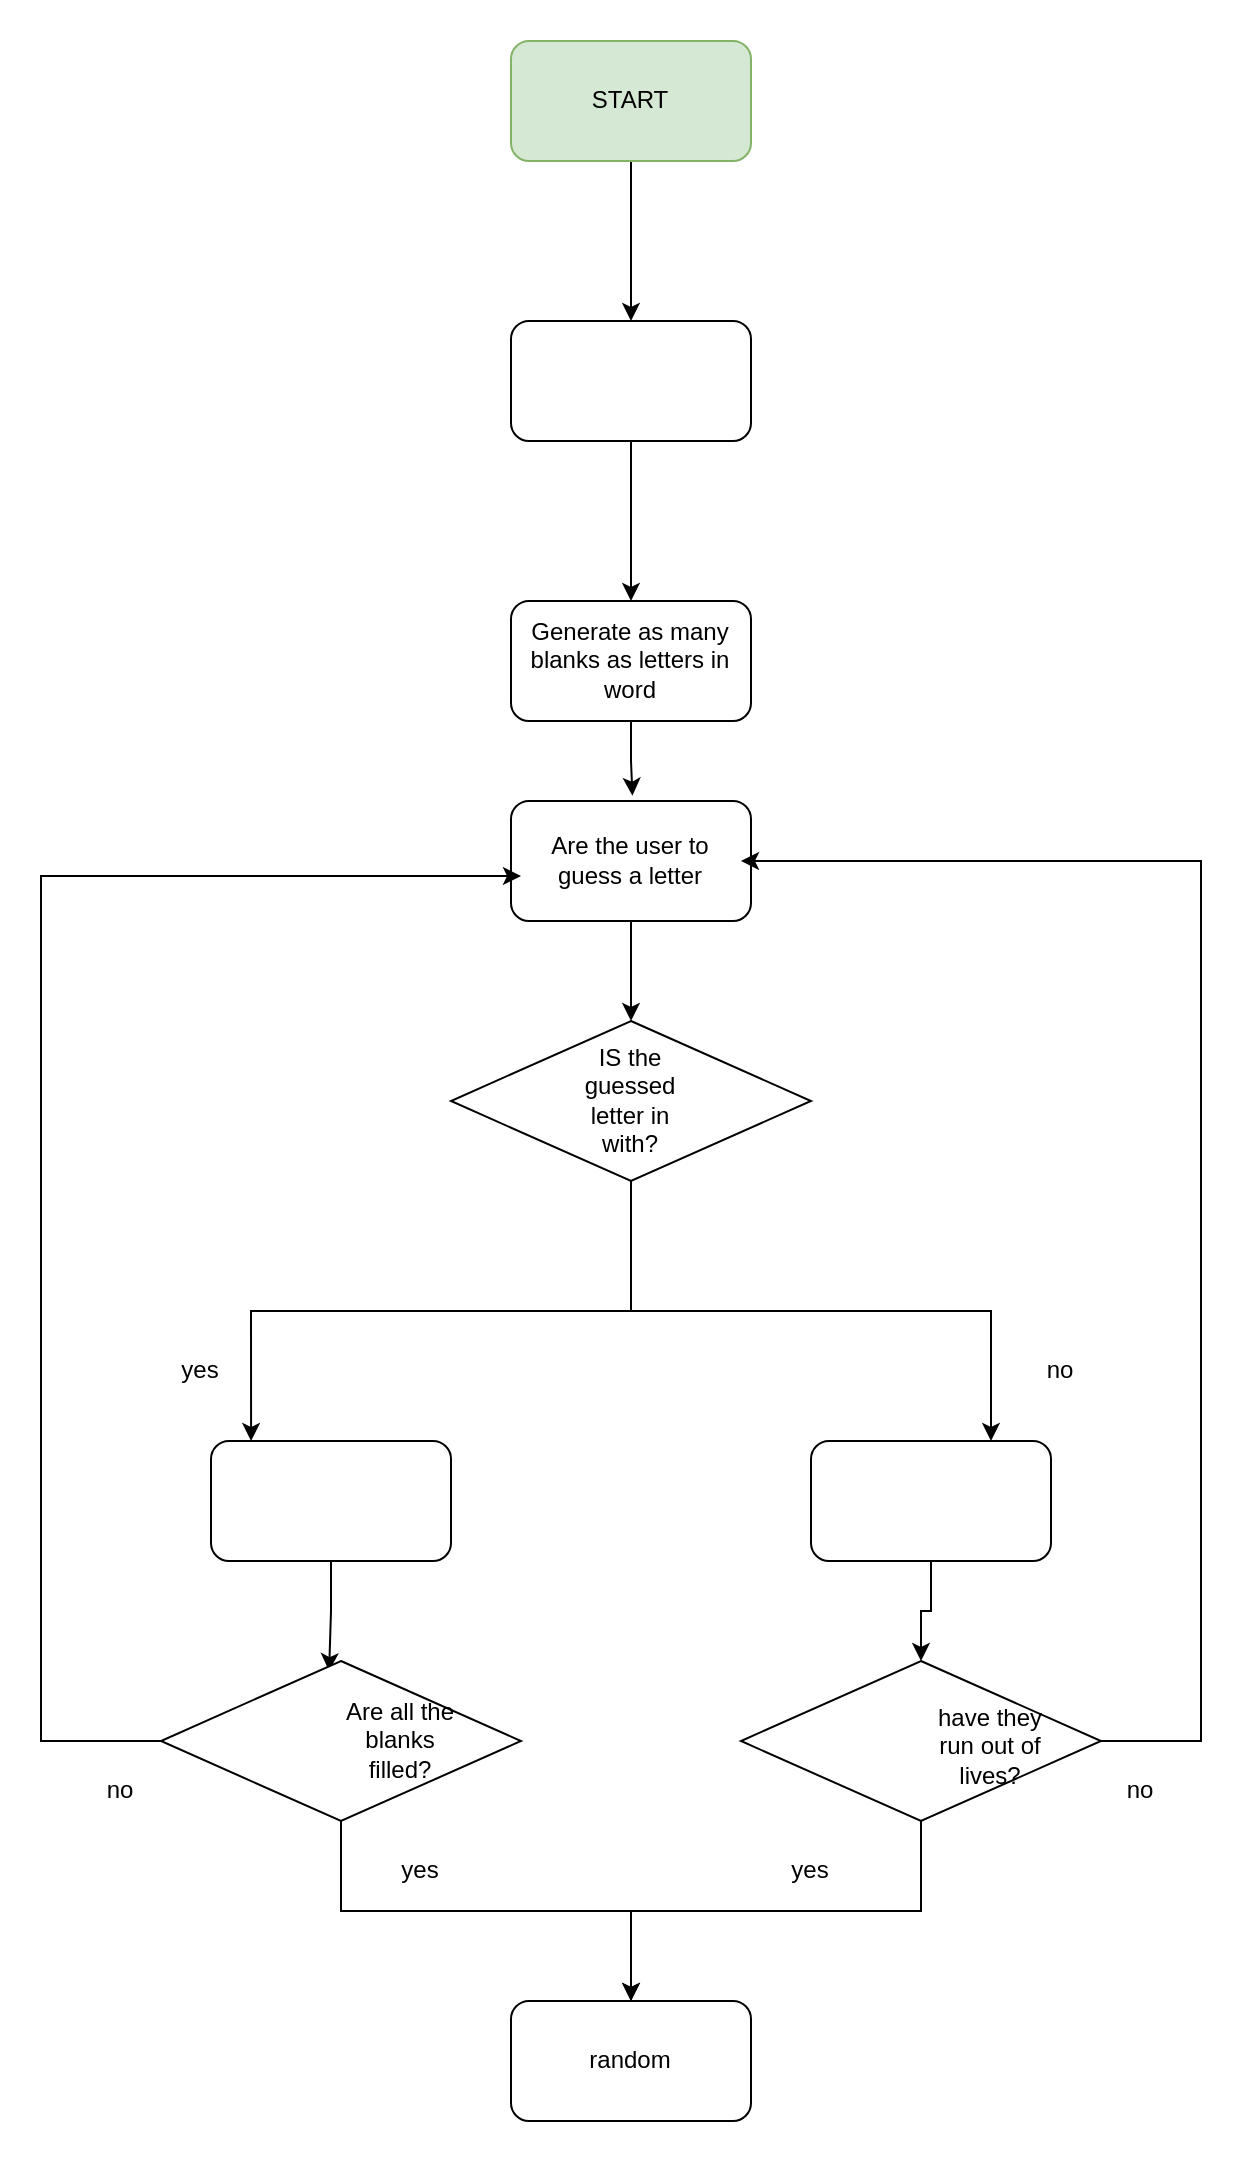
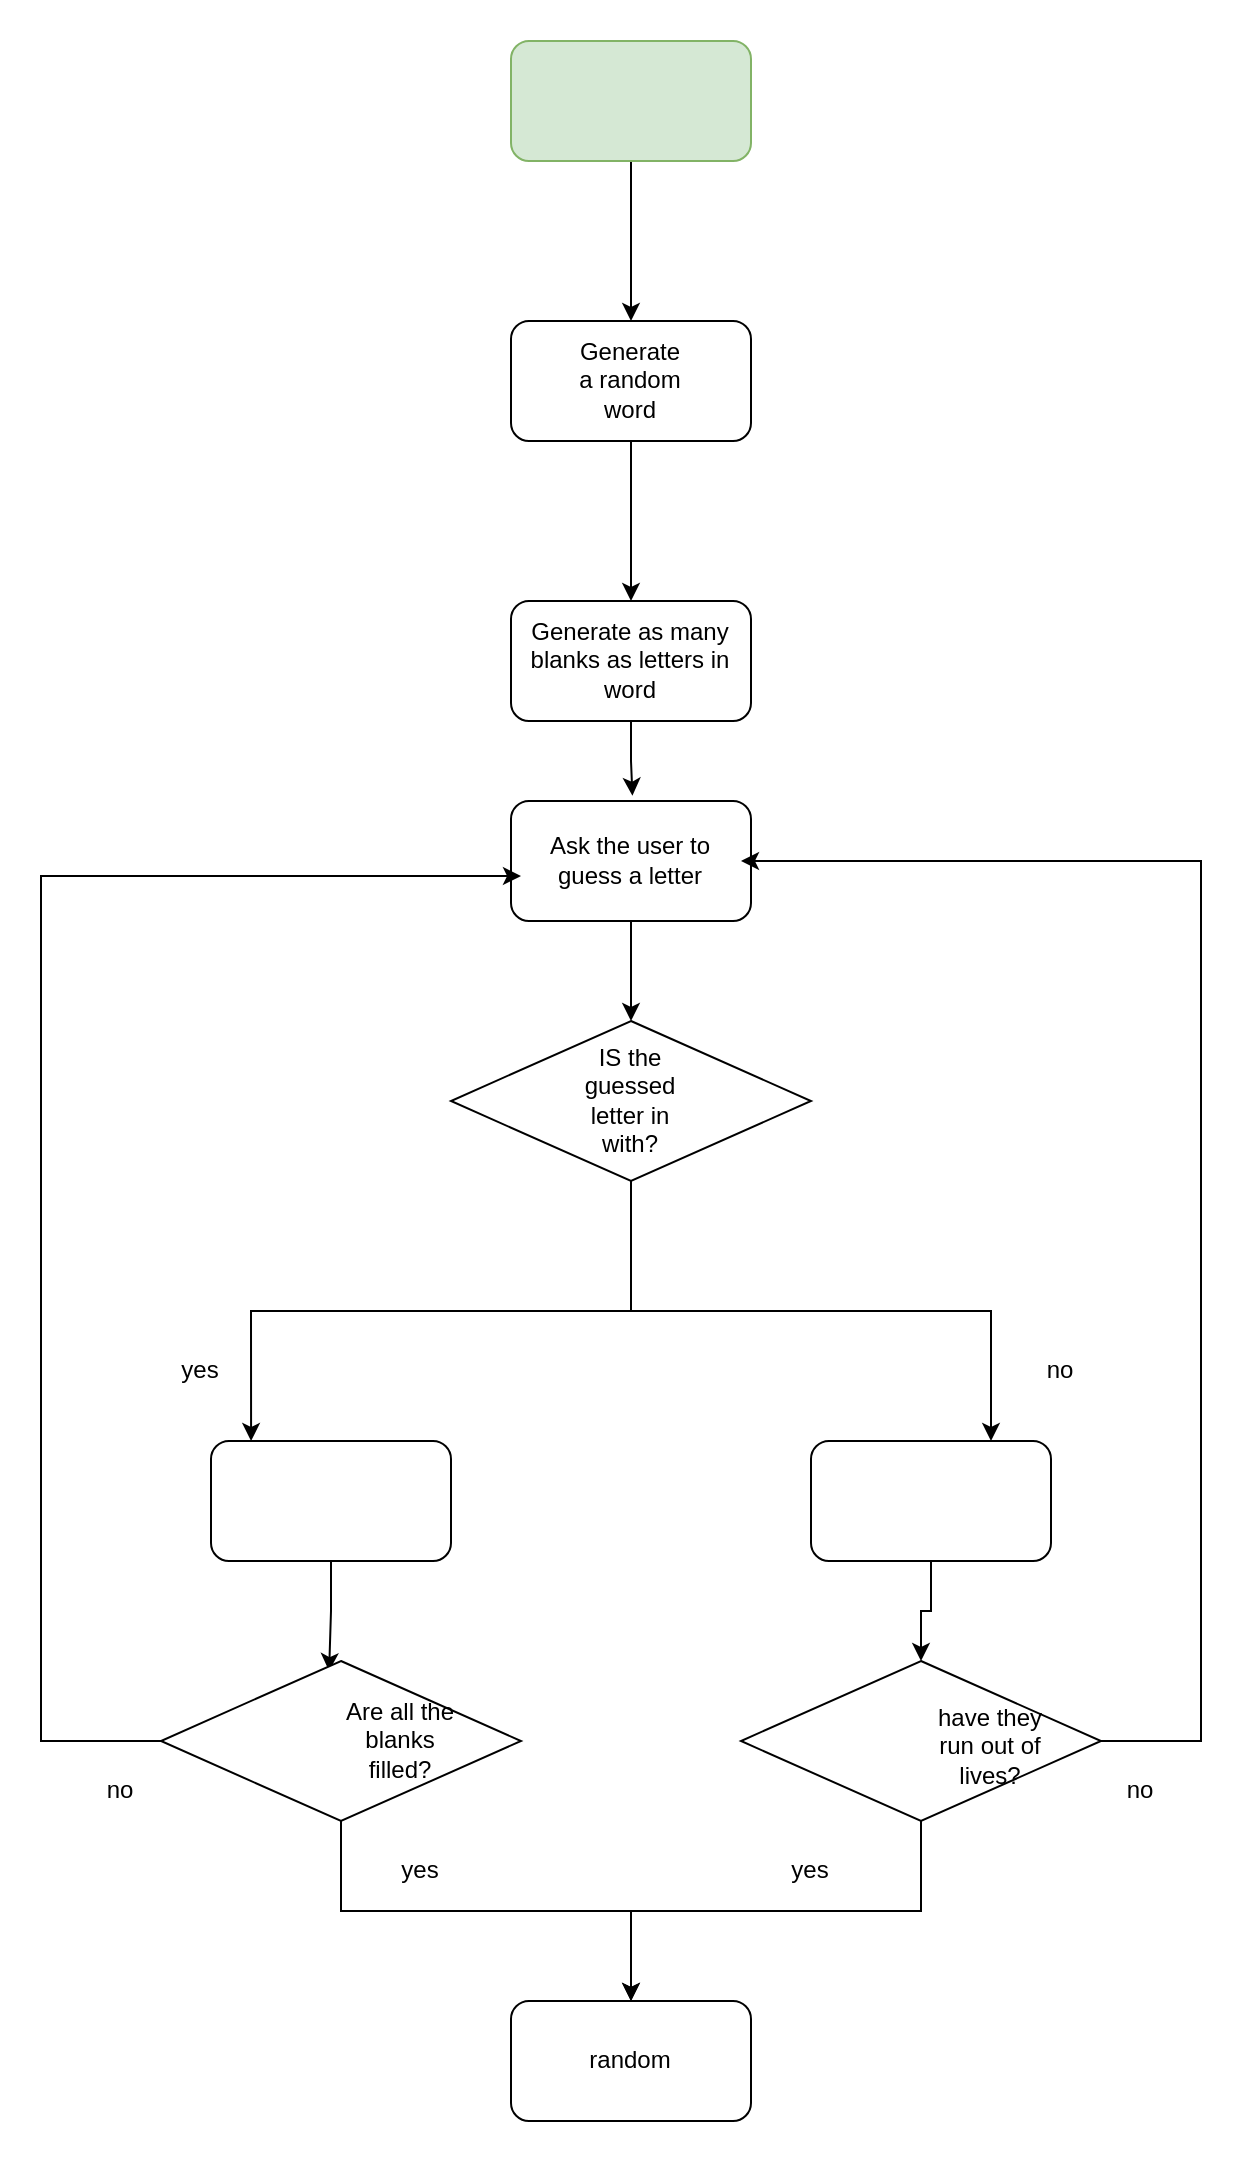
(631, 101) -> none
none -> (631, 381)
(631, 861) -> (631, 861)
